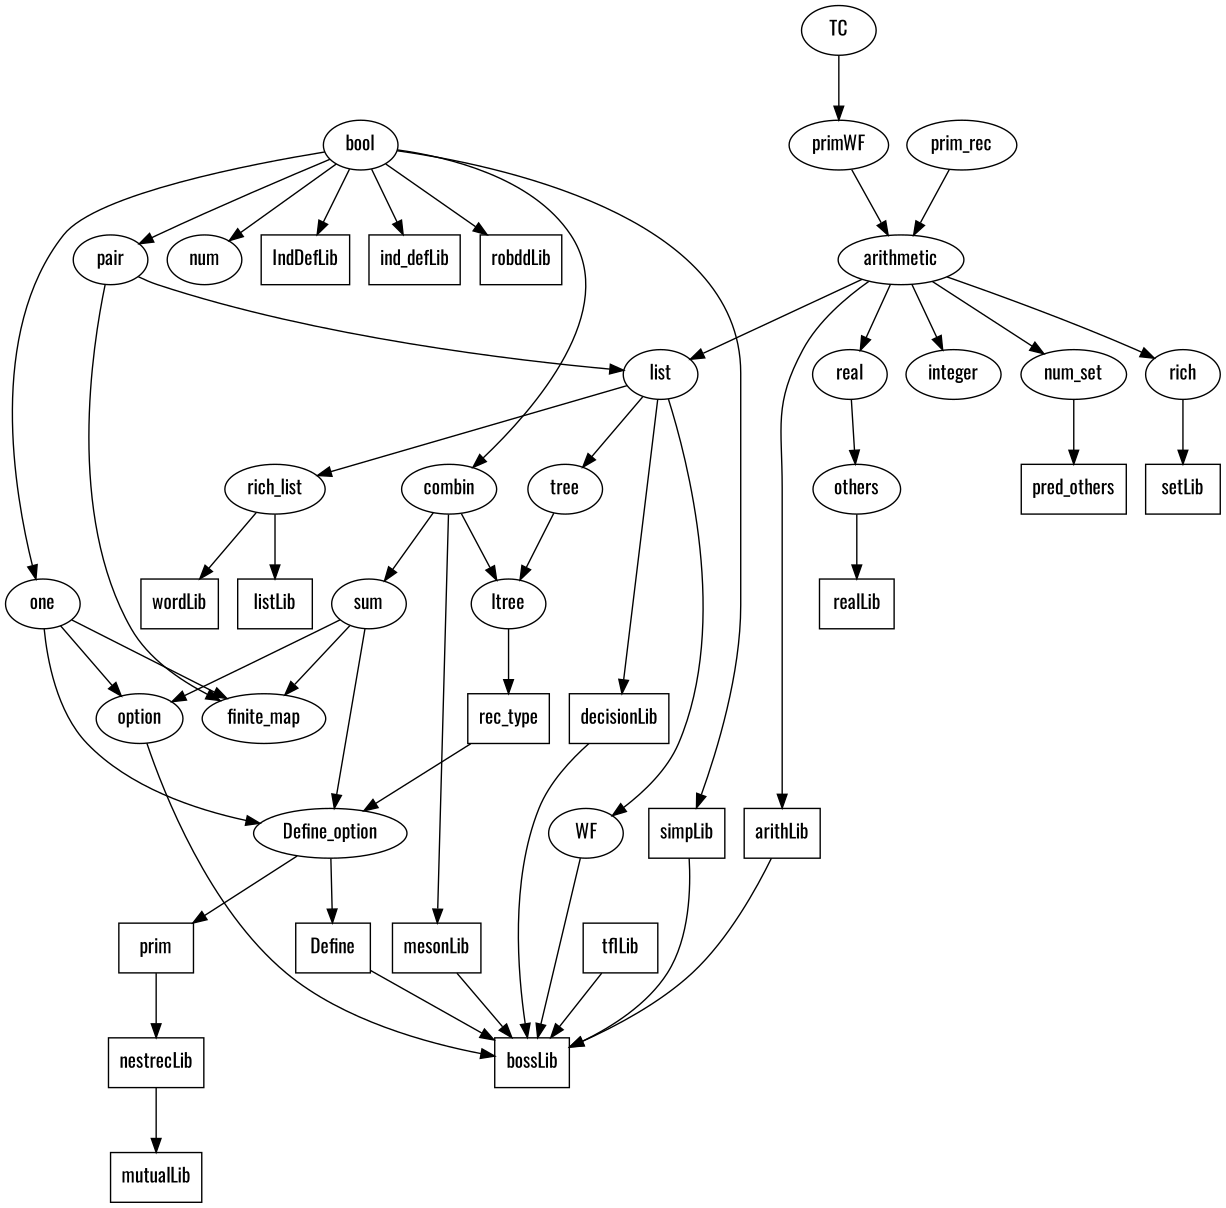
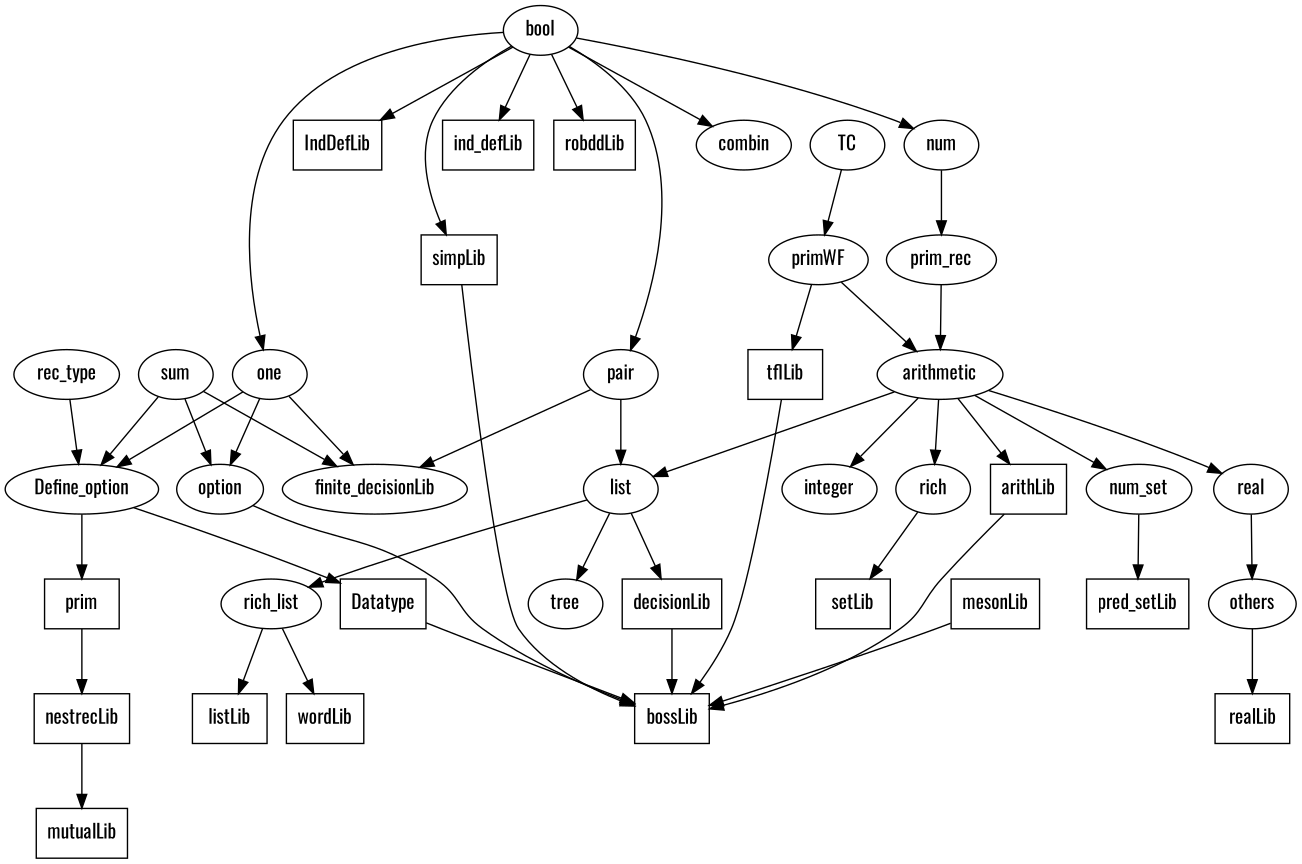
none -> (941, 196)
none -> (804, 310)
(1074, 489) -> (1138, 604)
(413, 541) -> none
(509, 604) -> none
(443, 712) -> none
(264, 719) -> (375, 489)
(509, 719) -> (67, 375)
(586, 833) -> none
(333, 948) -> (383, 604)
